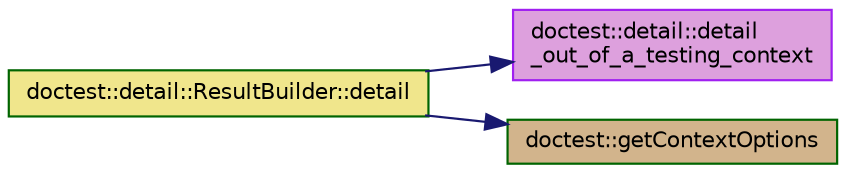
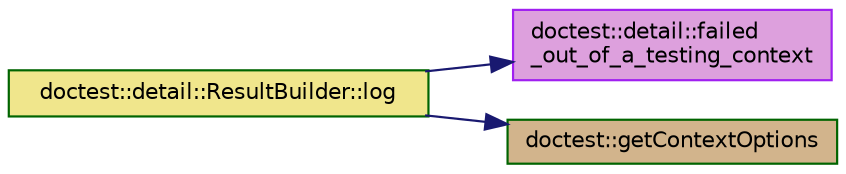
(672, 45) -> (672, 45)
(219, 93) -> (219, 93)
